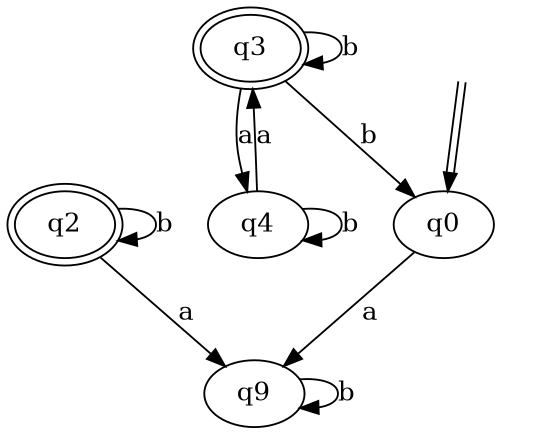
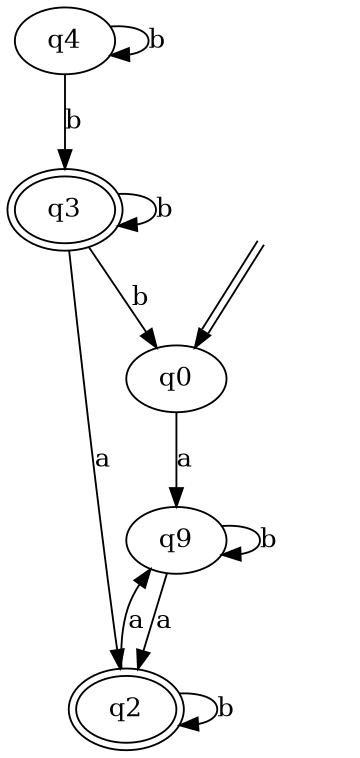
(237, 131) -> (92, 450)
(265, 136) -> (74, 122)
none -> (155, 612)
